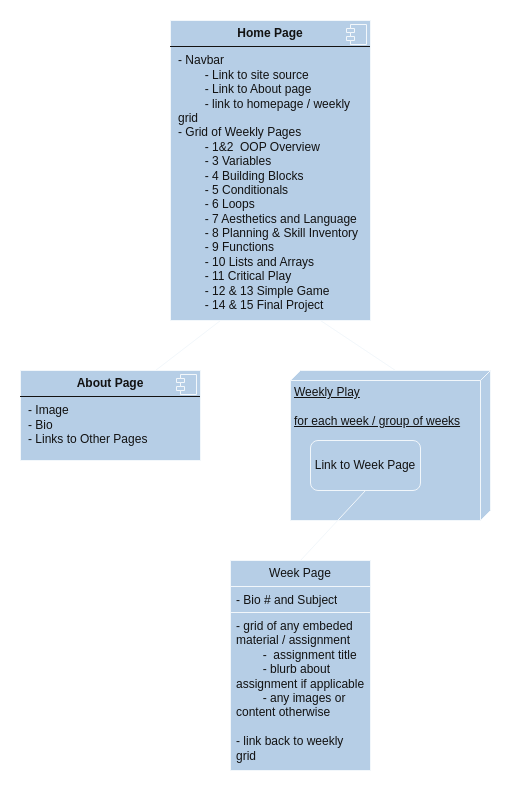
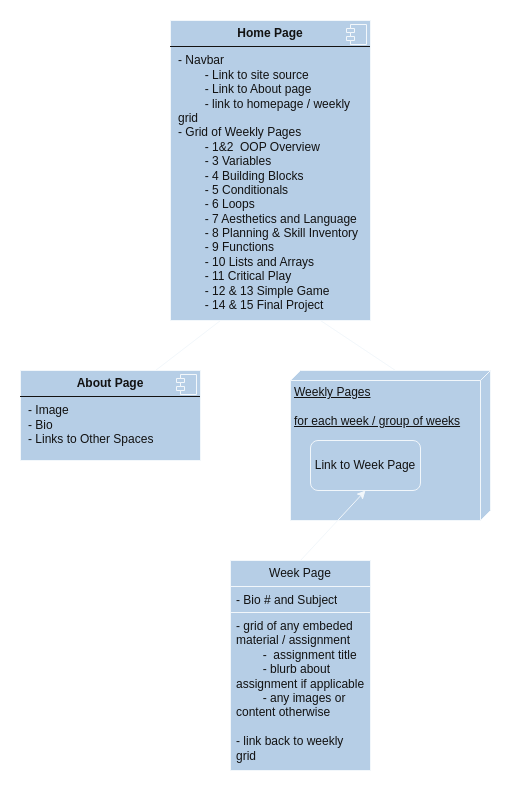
(87, 371) -> (90, 371)
(386, 400) -> (386, 400)
(362, 494) -> (360, 497)
